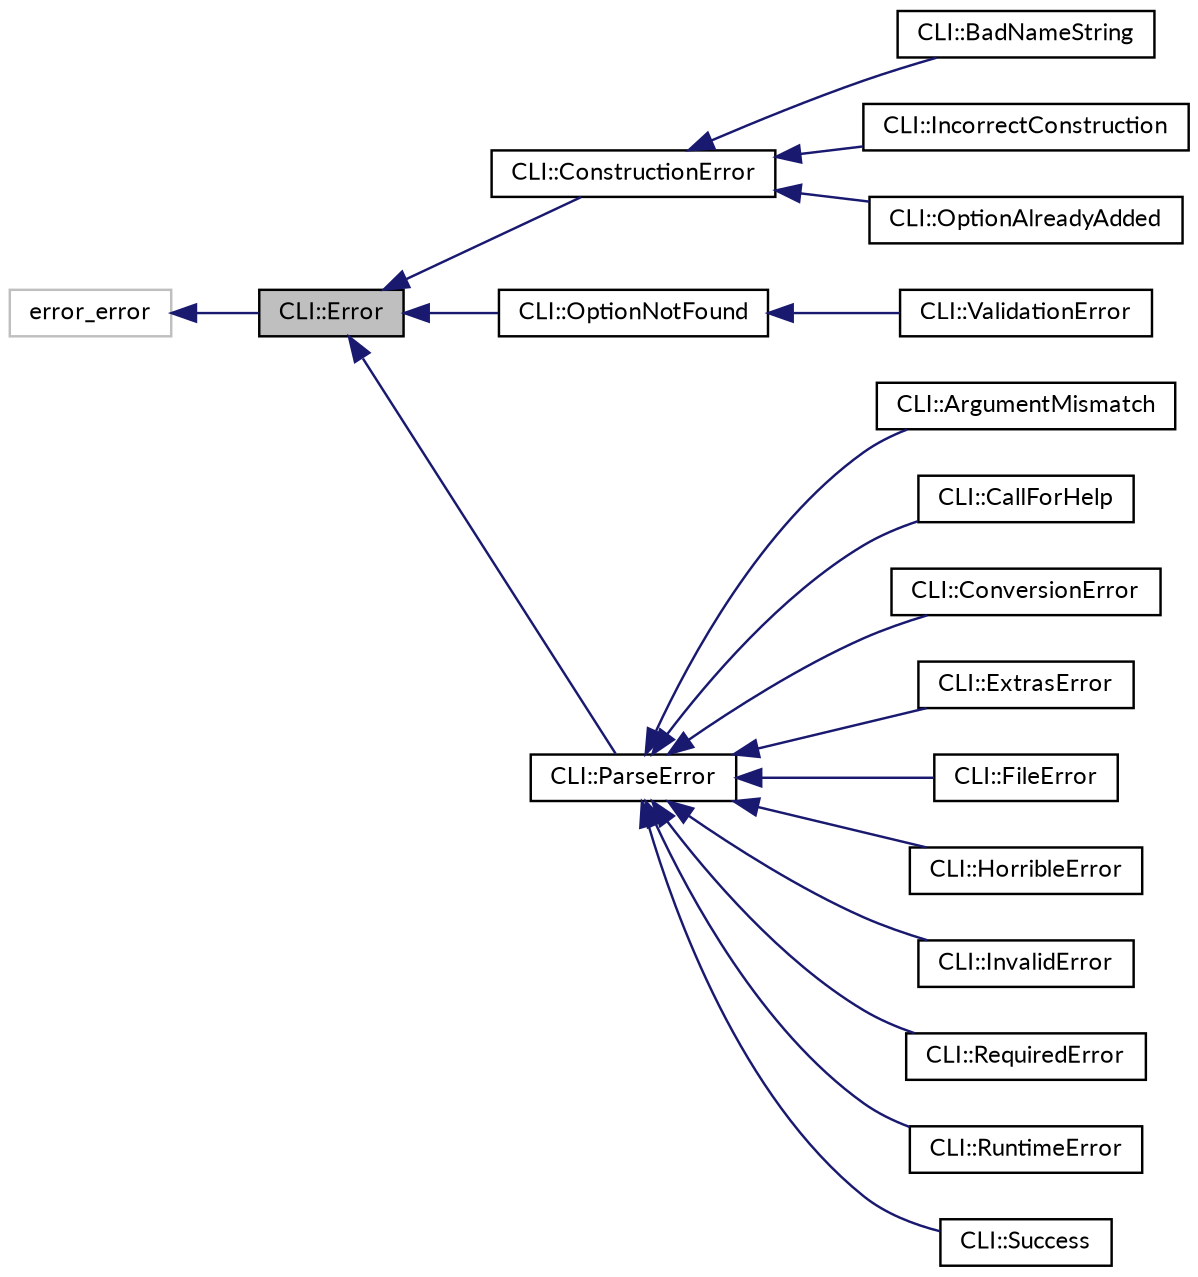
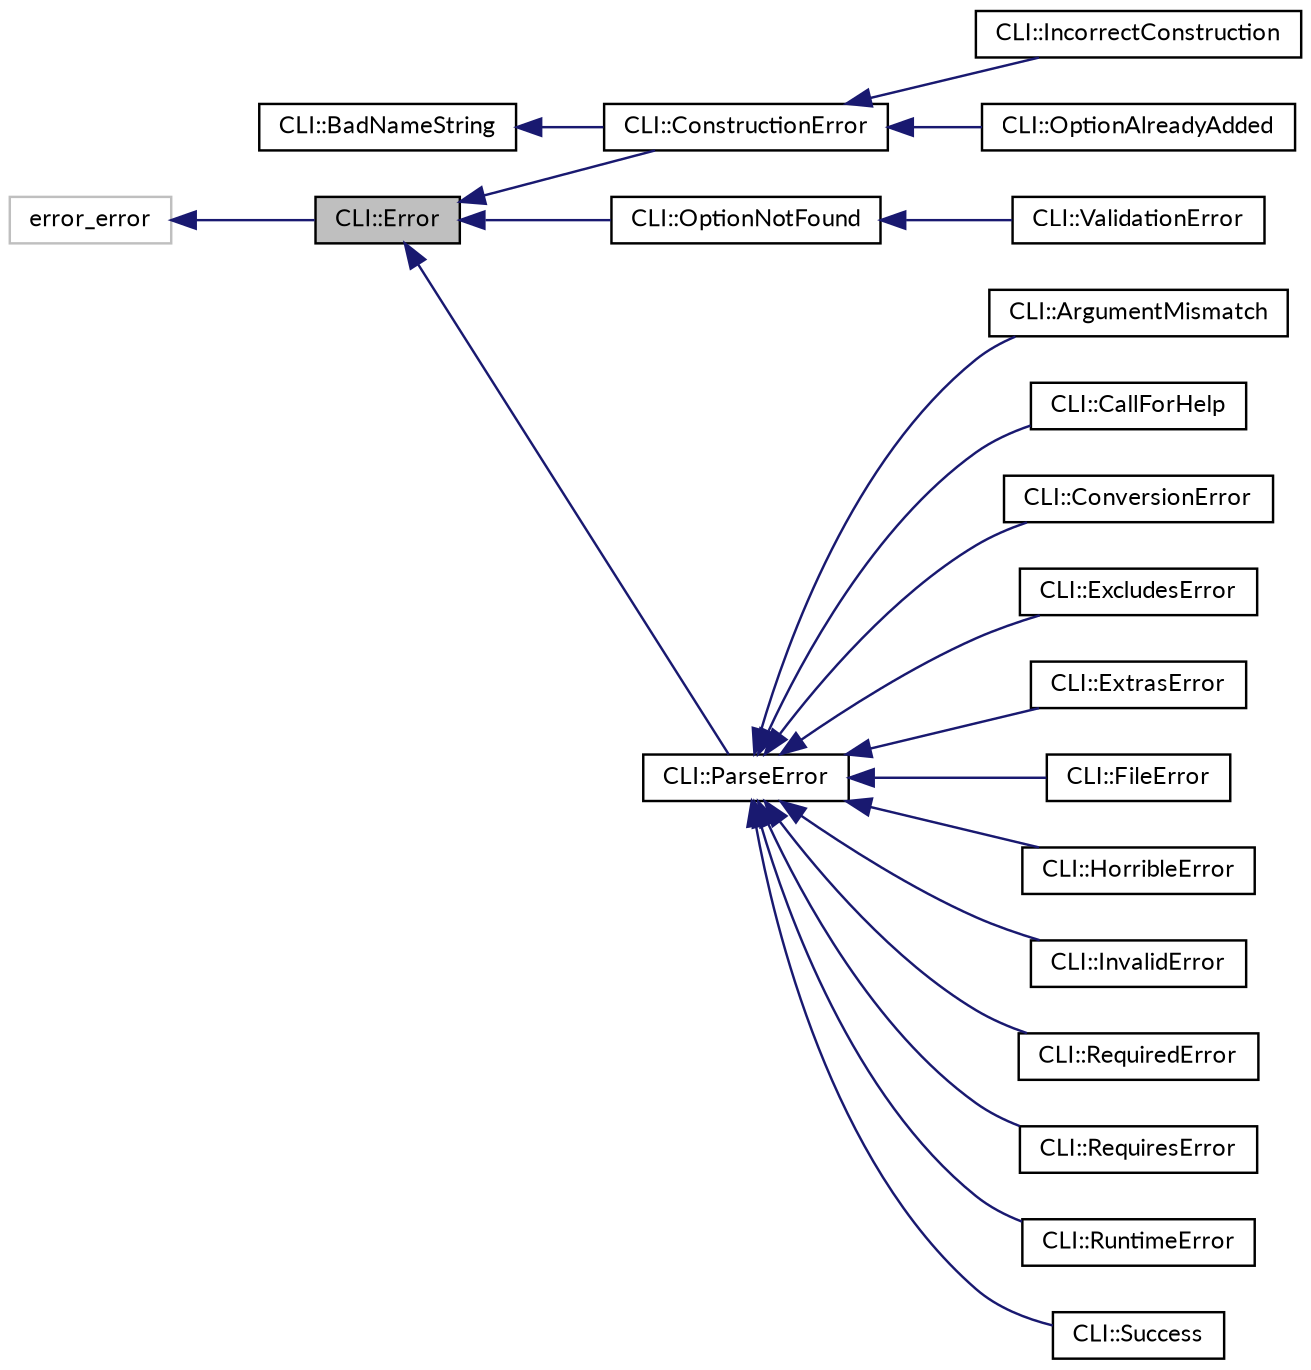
(823, 95) -> (572, 127)
none -> (1139, 592)
none -> (1139, 1150)
